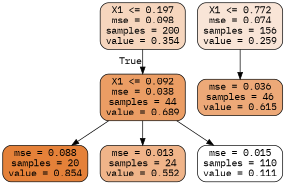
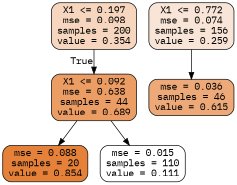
(143, 97) -> (94, 97)
(143, 164) -> none
